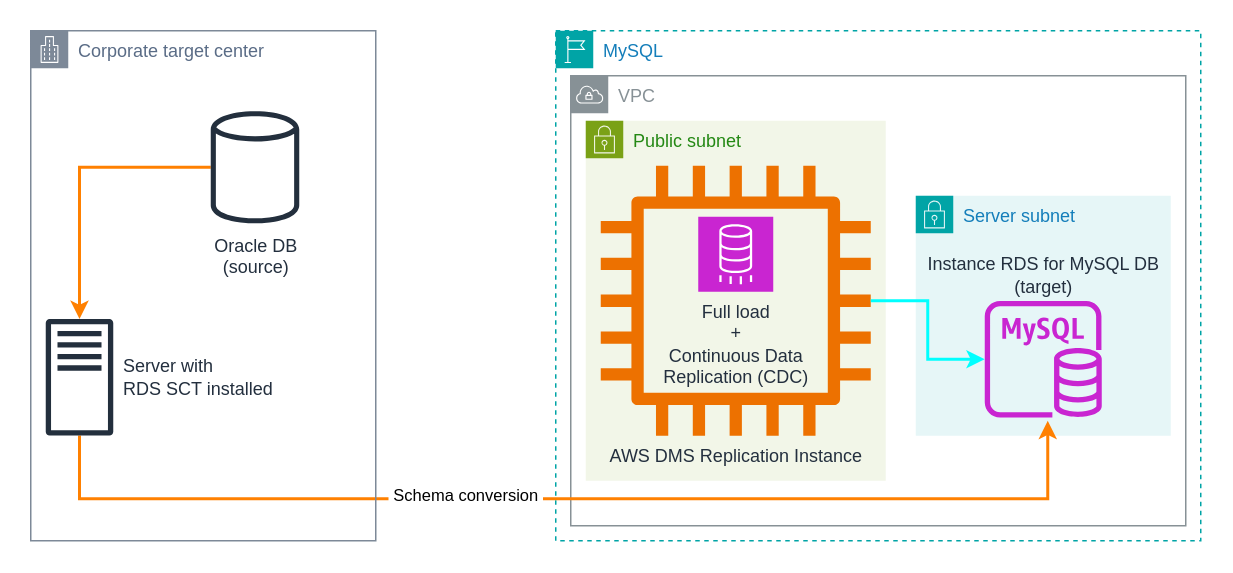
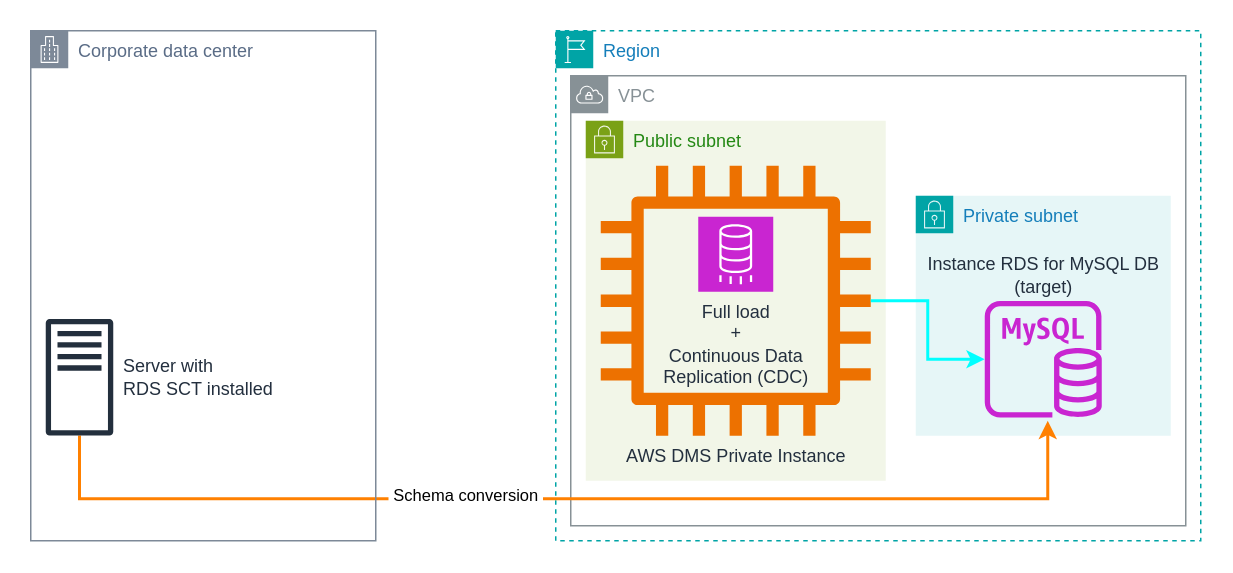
(190, 52) -> (180, 52)
(629, 52) -> (632, 52)
(255, 167) -> none
(80, 171) -> none
(1027, 217) -> (1030, 217)
(737, 457) -> (737, 457)
